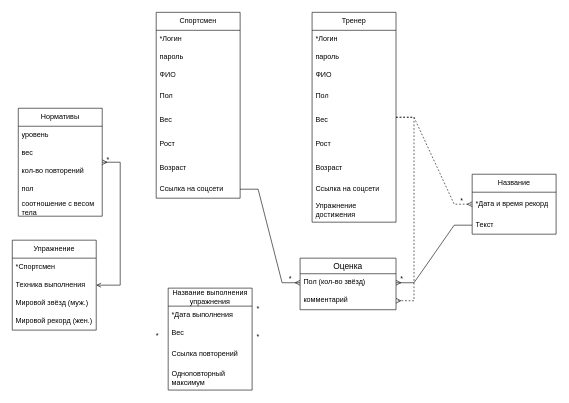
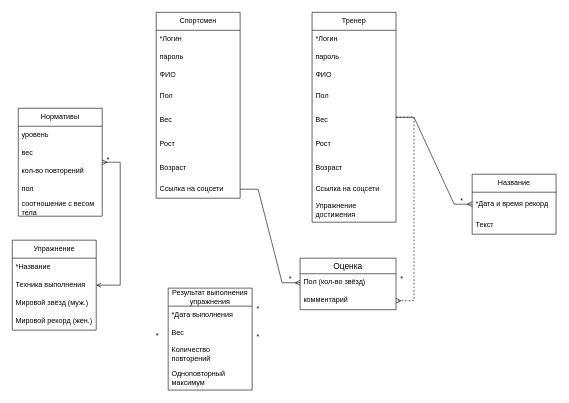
(438, 170) -> (438, 170)
(434, 254) -> none
(36, 267) -> (34, 267)
(210, 297) -> (210, 297)
(205, 354) -> (211, 354)
